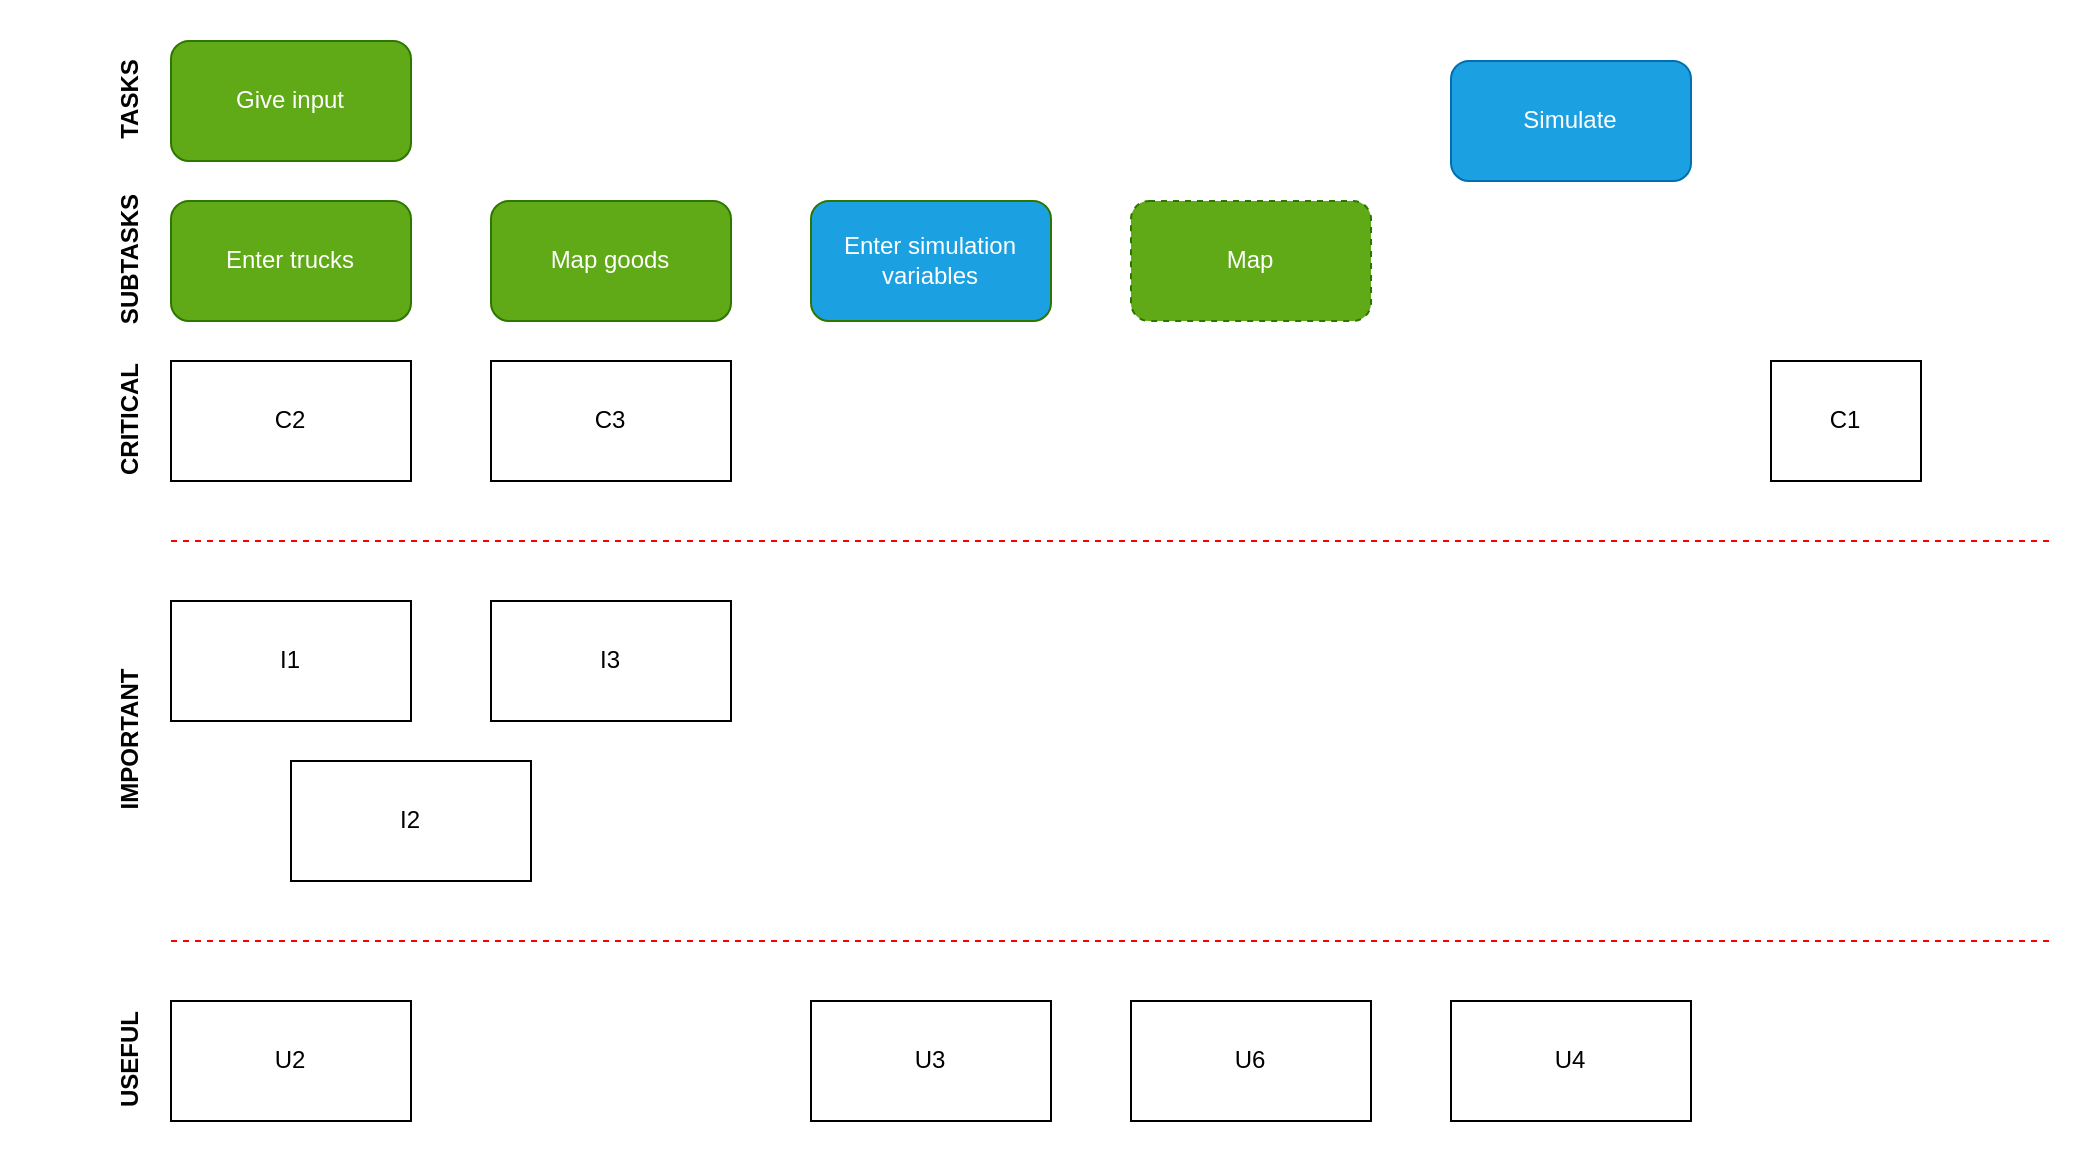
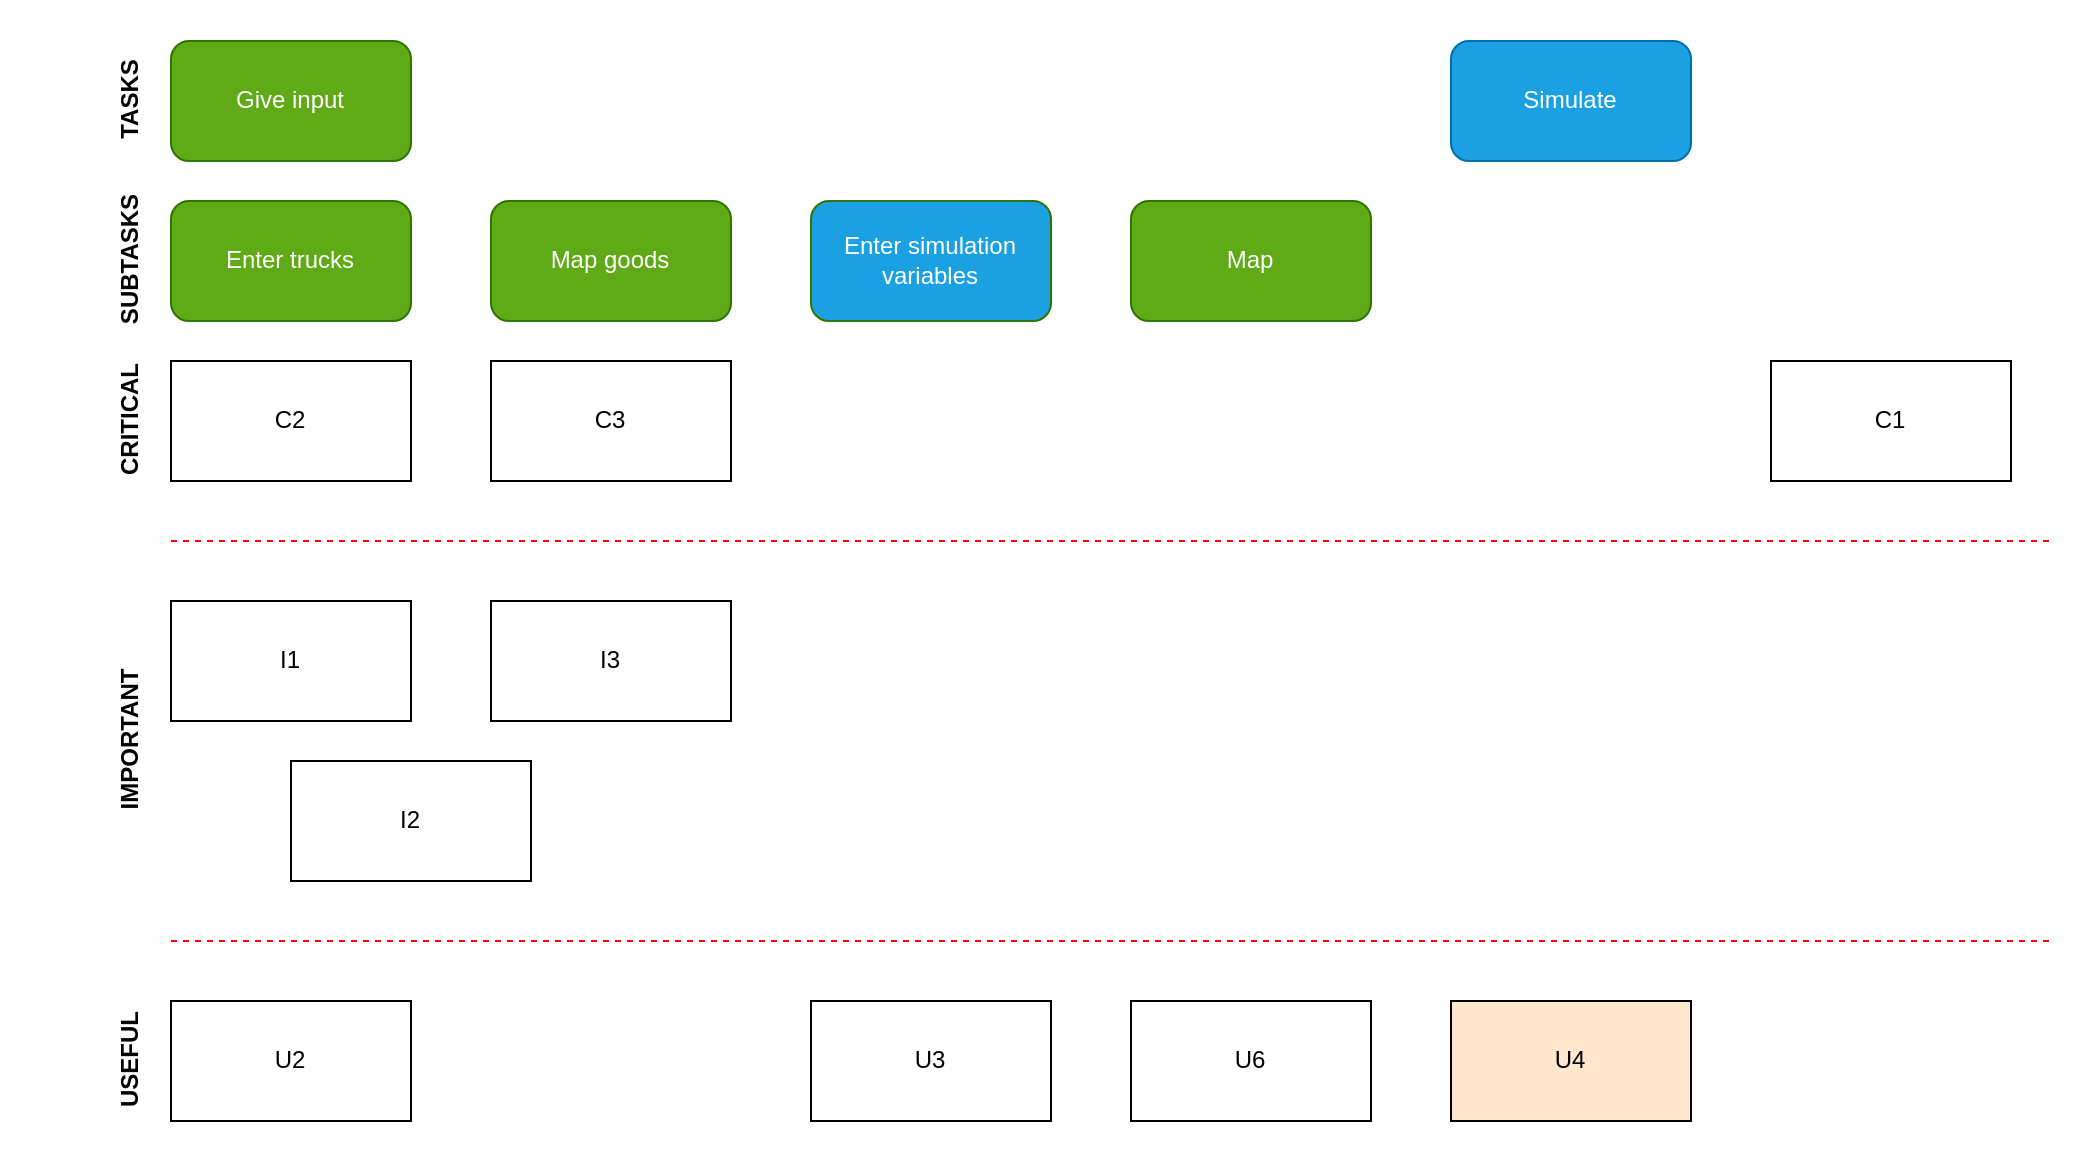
(1571, 121) -> (1571, 101)
(1251, 261) -> (1251, 261)
(1846, 421) -> (1891, 421)
(1571, 1061) -> (1571, 1061)
